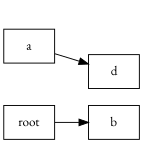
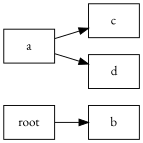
none -> (114, 21)
